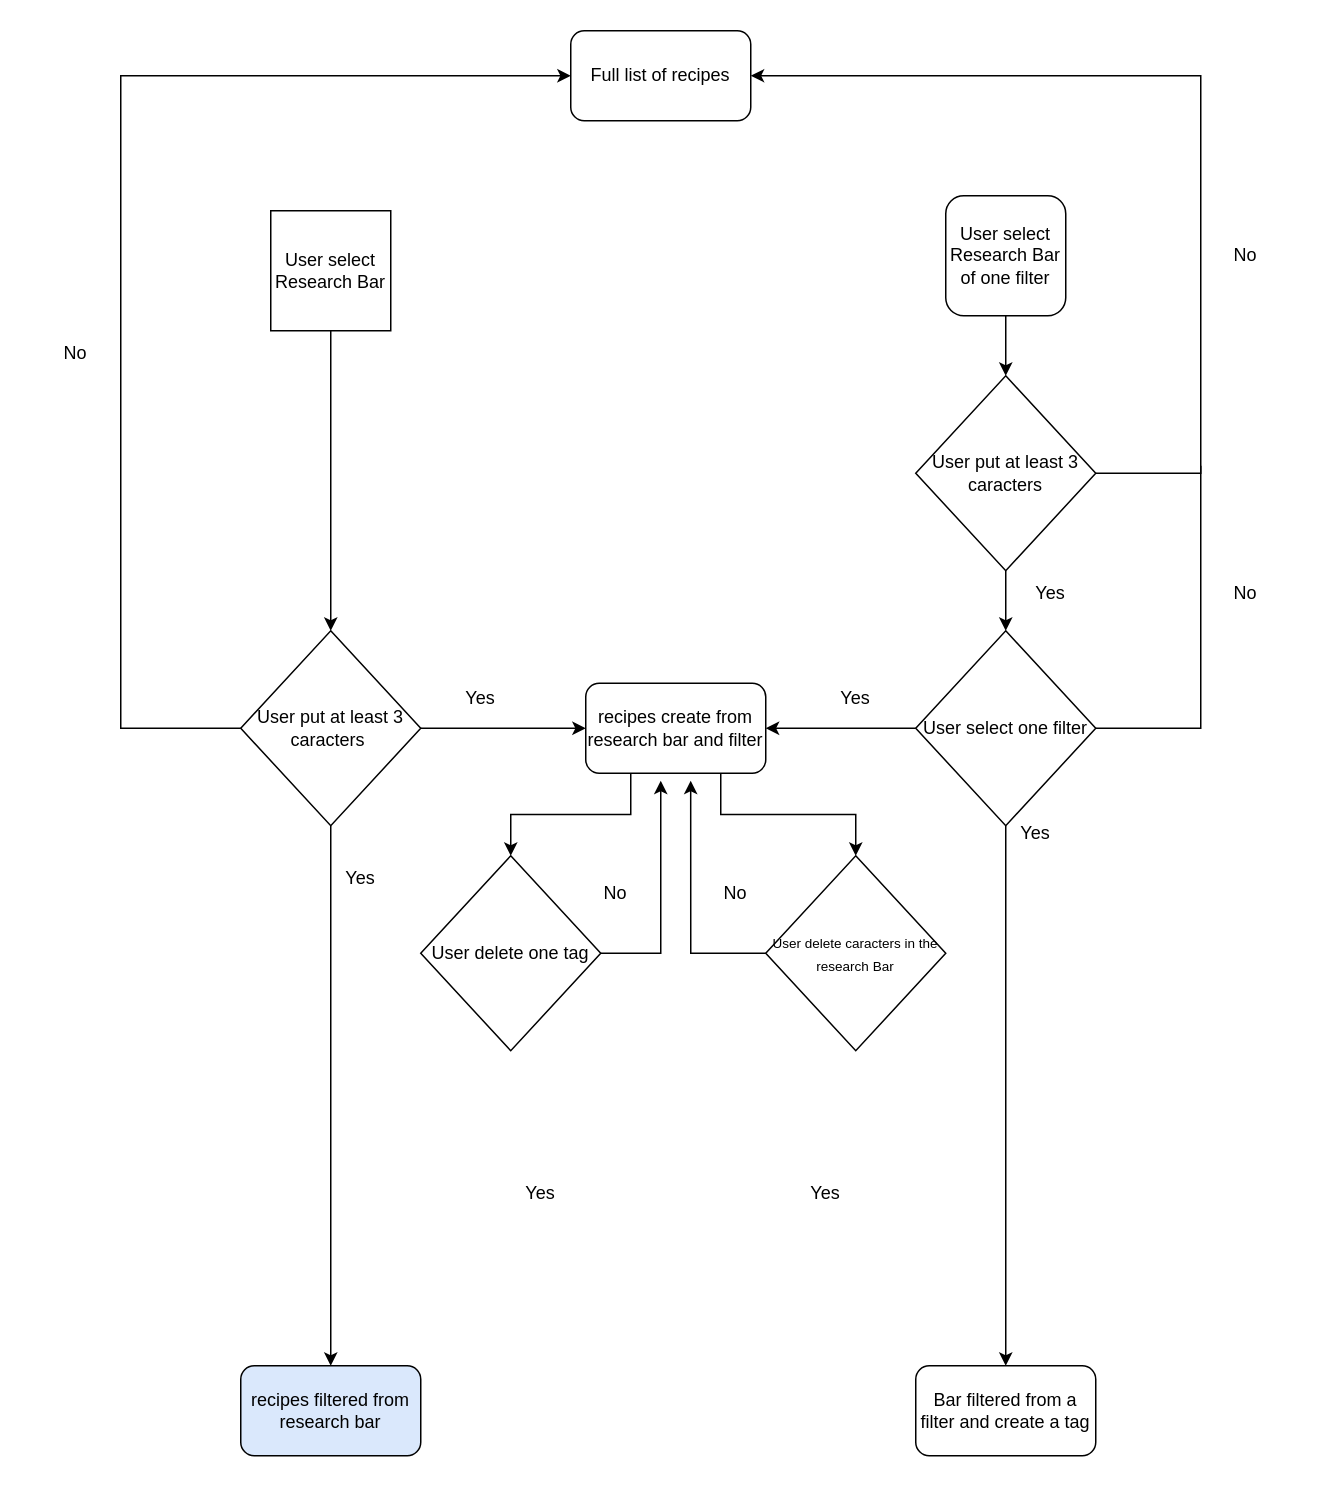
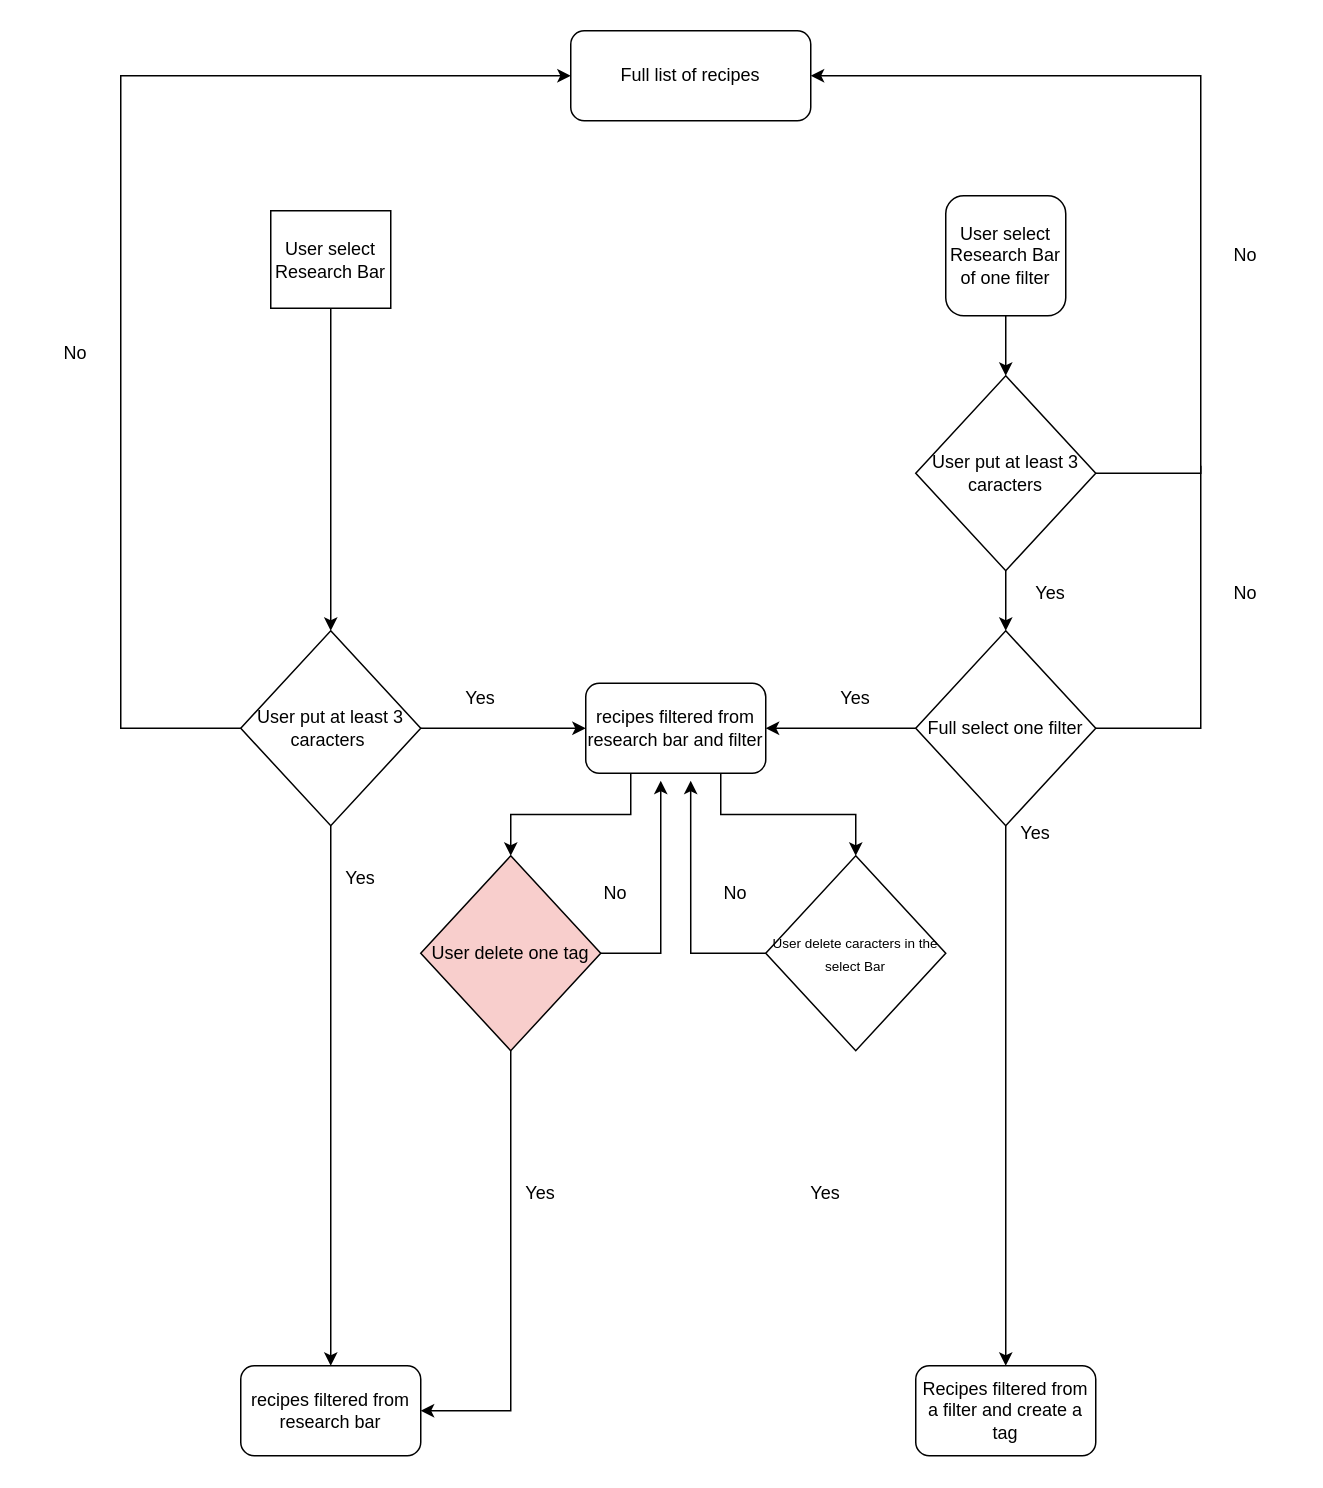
(661, 76) -> (691, 76)
(331, 271) -> (331, 260)
(676, 728) -> (676, 728)
(1006, 728) -> (1006, 728)
(511, 953) -> (511, 953)
(856, 953) -> (856, 953)
none -> (511, 1271)
(331, 1411) -> (331, 1411)
(1006, 1411) -> (1006, 1411)
